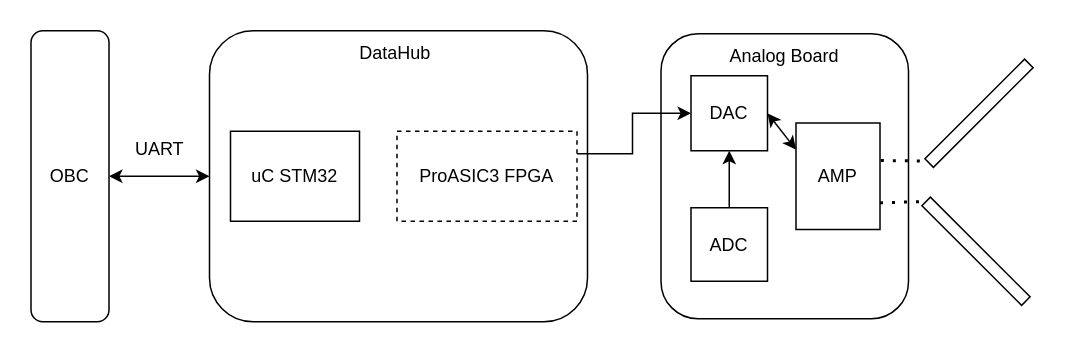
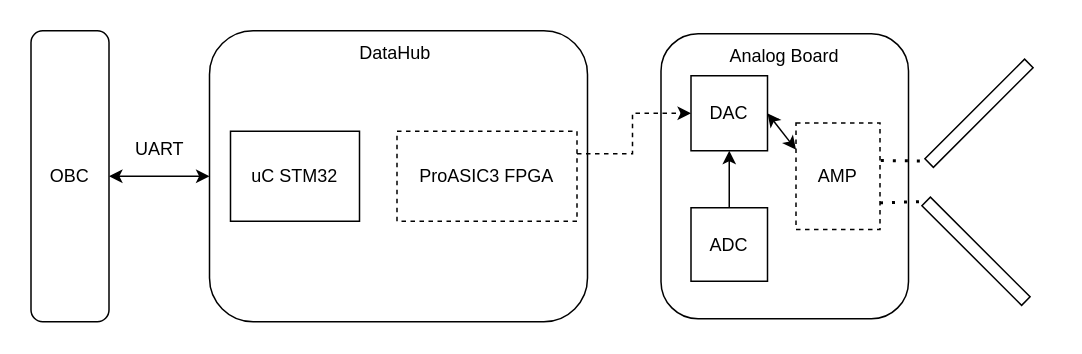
(632, 136) -> (632, 136)
(838, 176) -> (838, 176)
